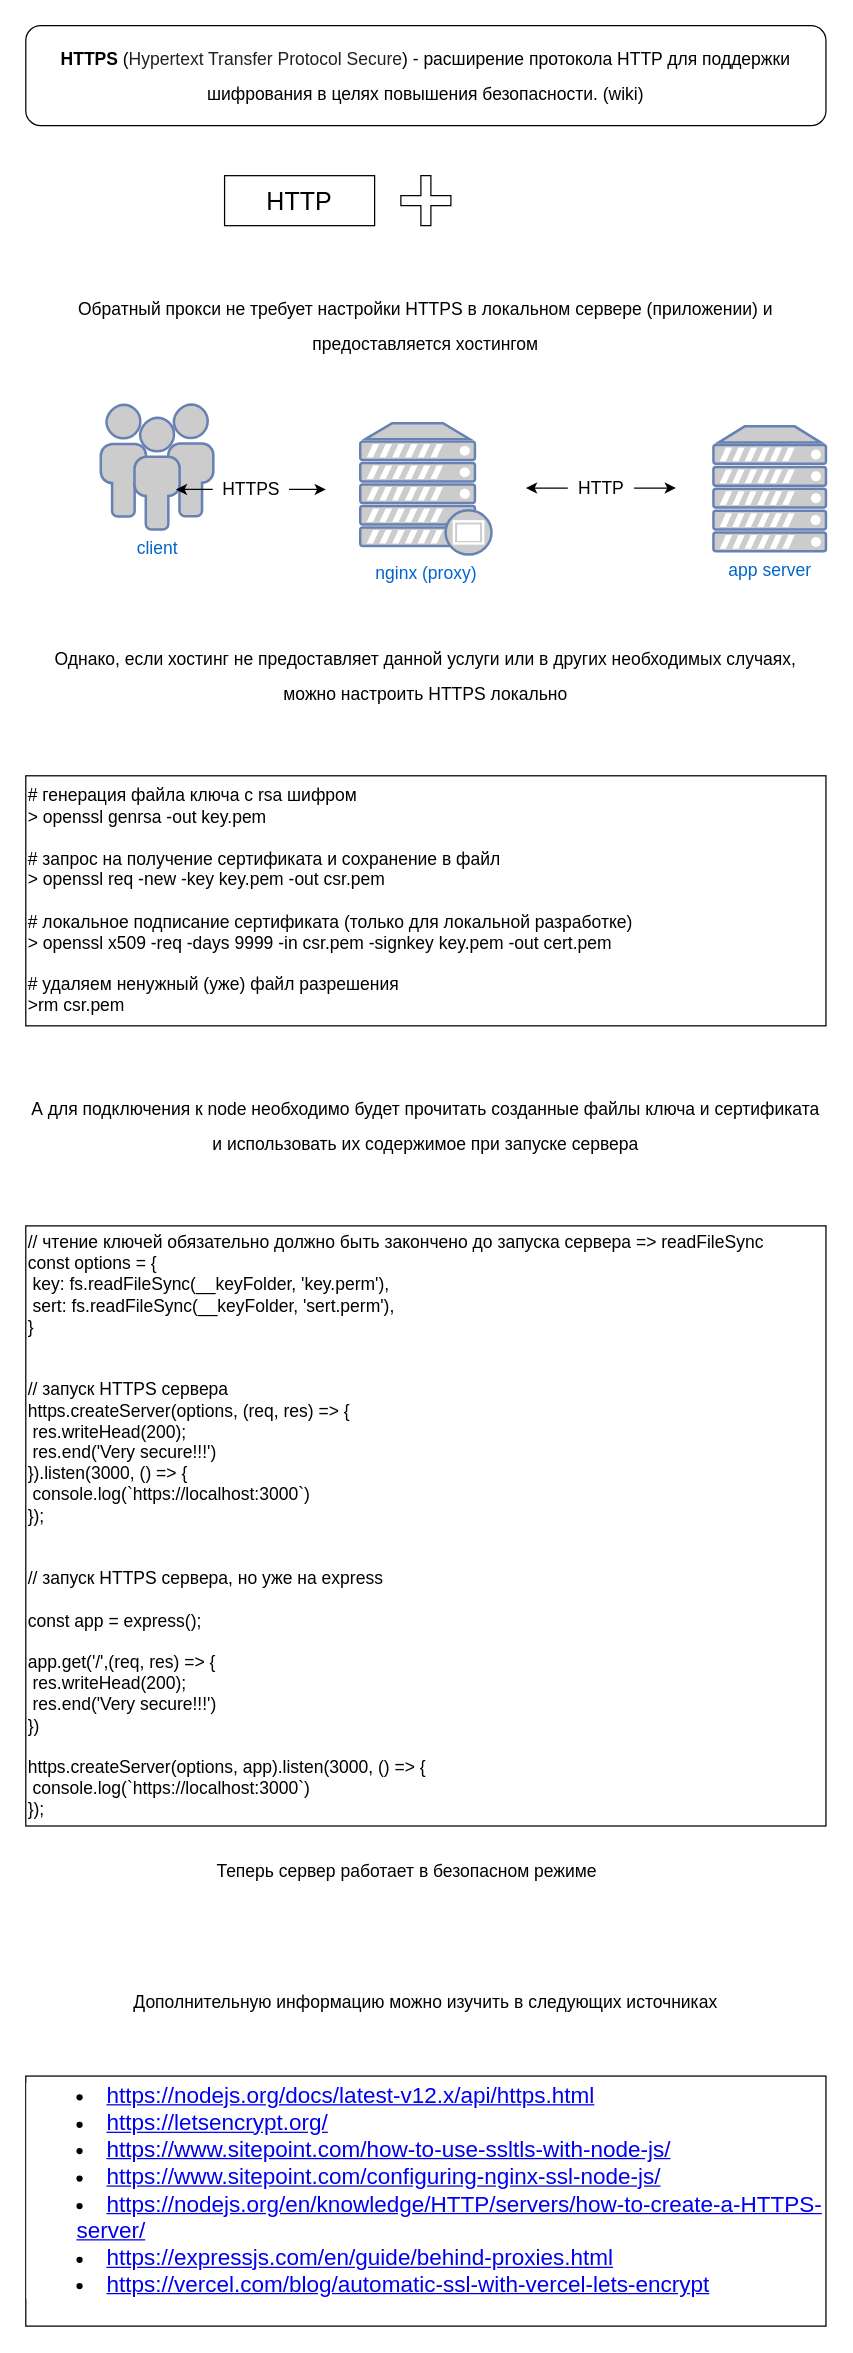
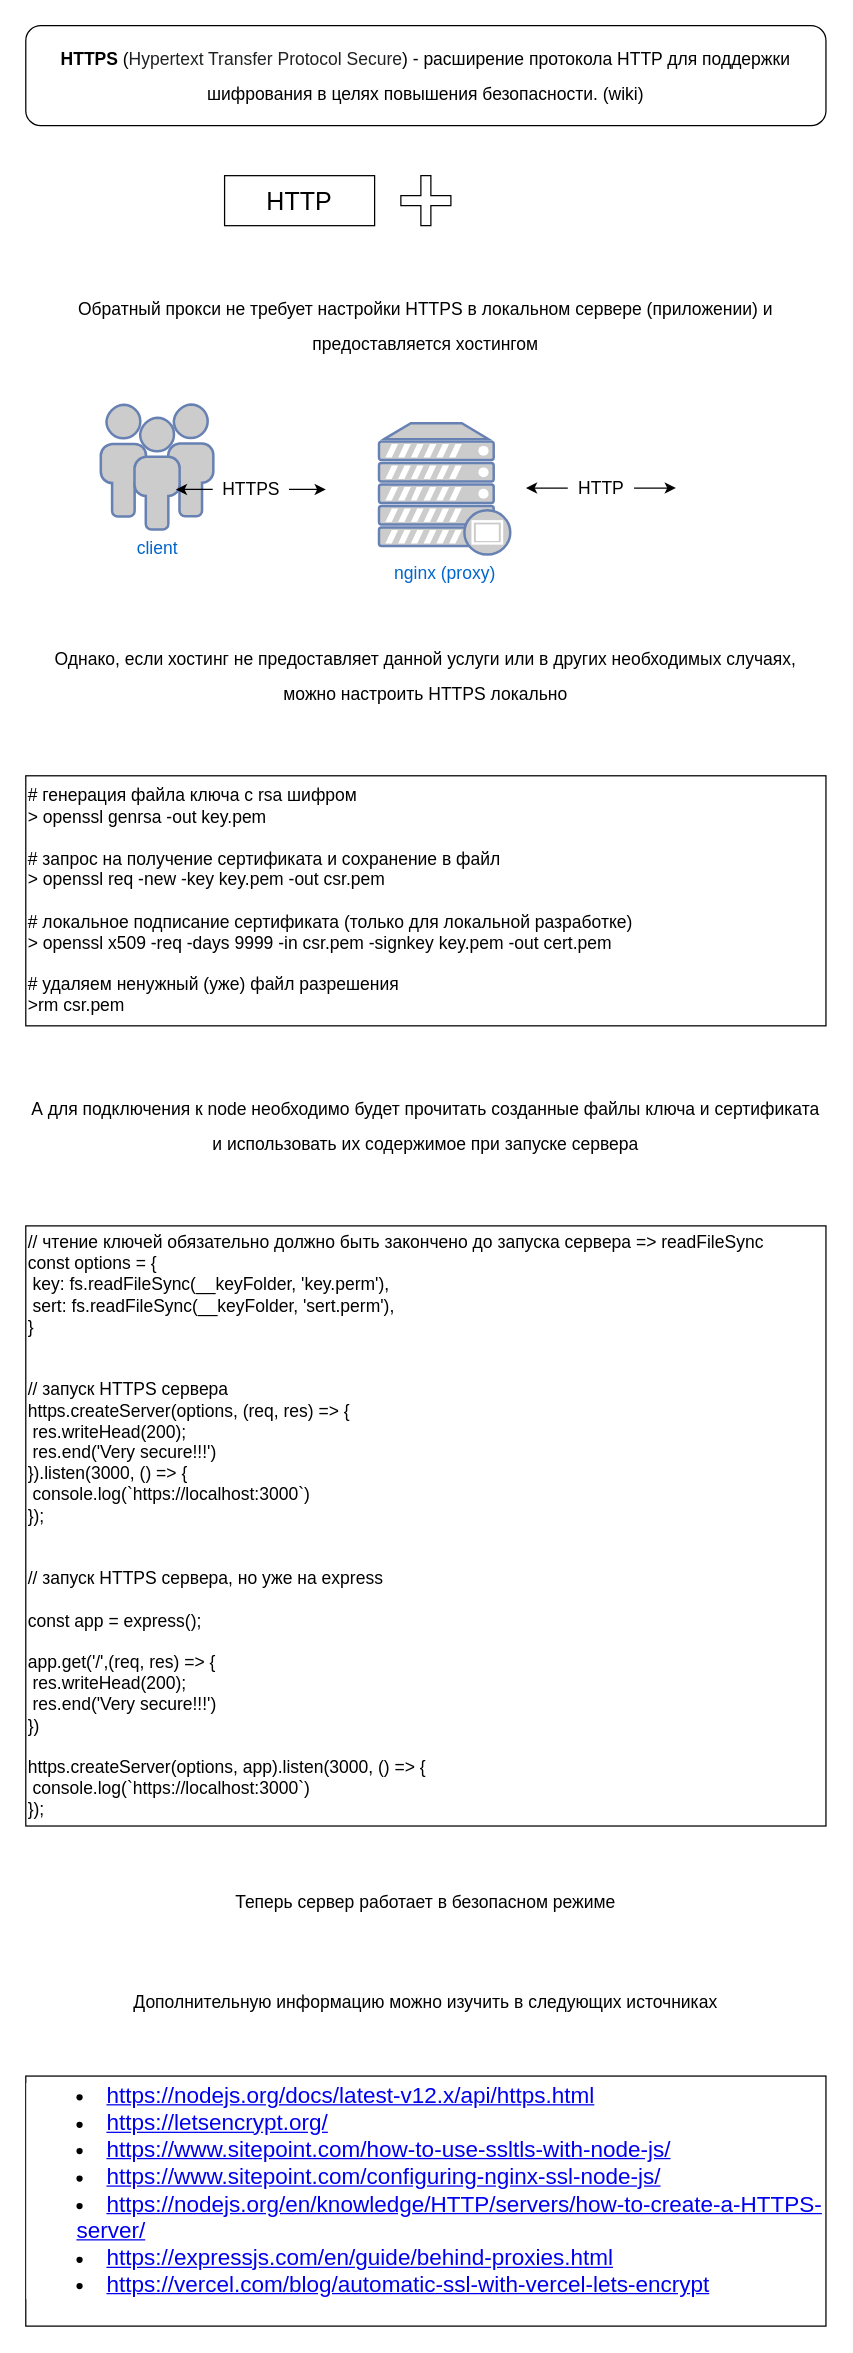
(426, 489) -> (444, 489)
(769, 489) -> none
(407, 1869) -> (426, 1901)
